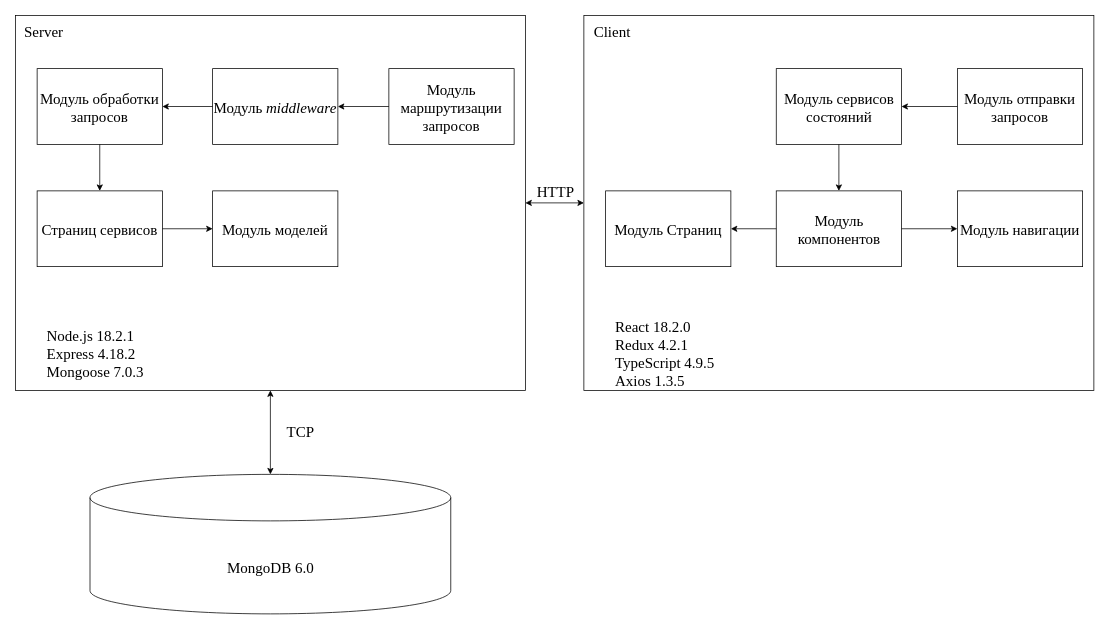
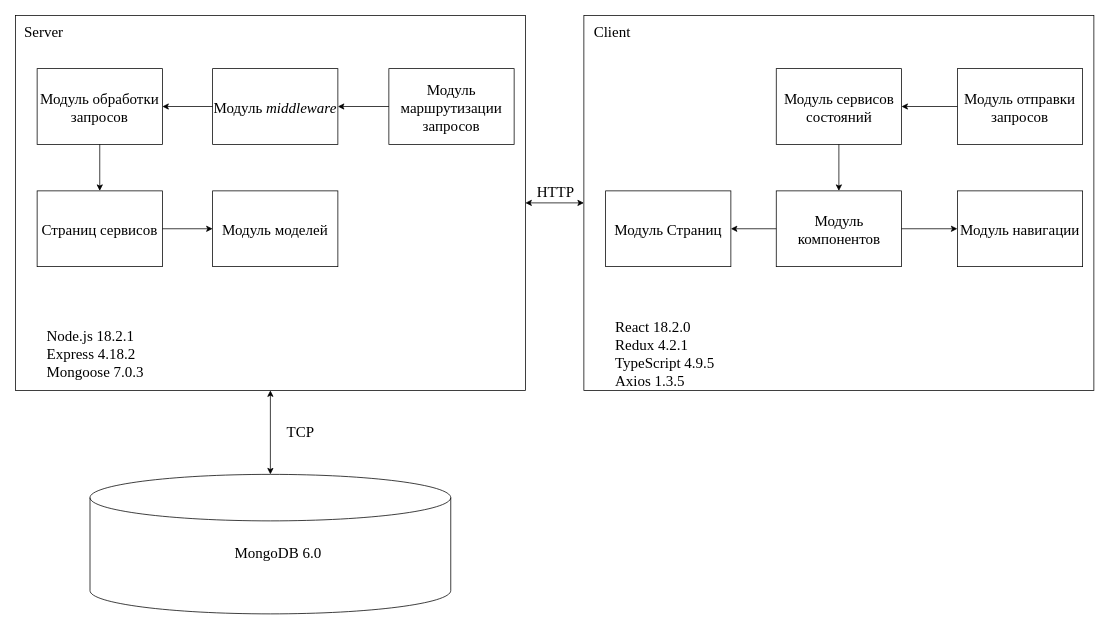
(270, 567) -> (278, 552)
